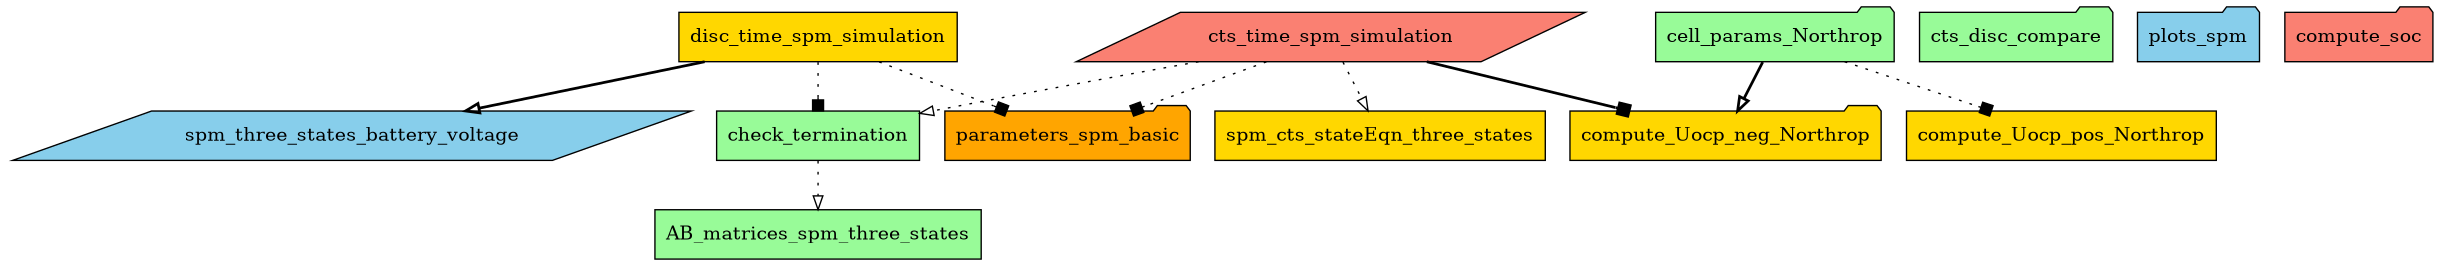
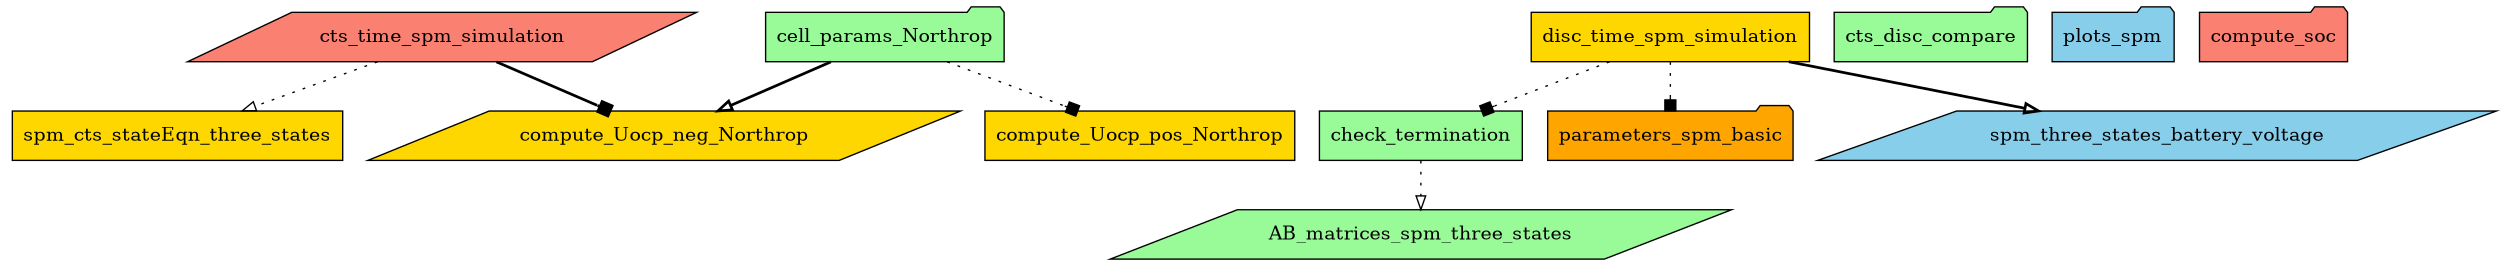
(1206, 84) -> none
(1066, 86) -> none
(1726, 136) -> (664, 136)
(818, 234) -> (1421, 234)
